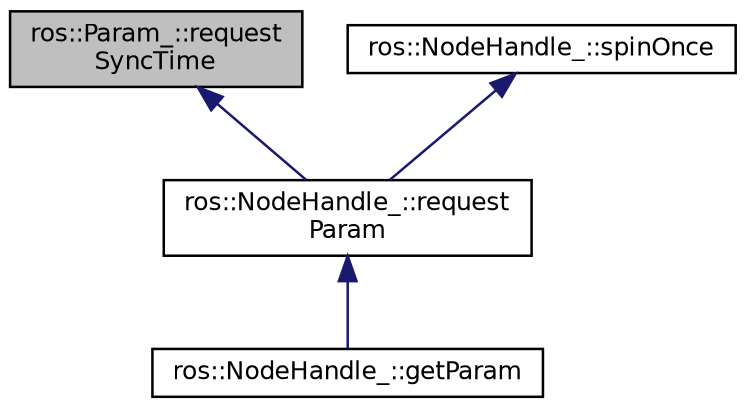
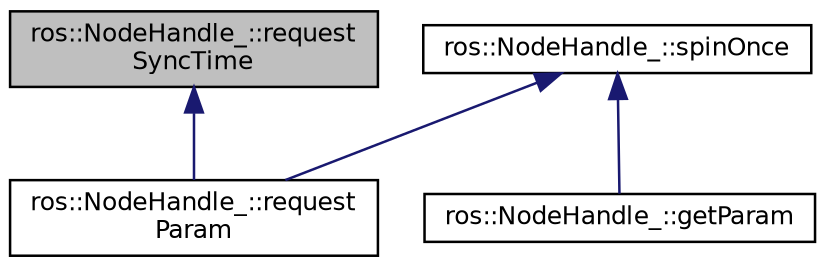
(156, 49) -> (194, 49)
(348, 315) -> (619, 147)
